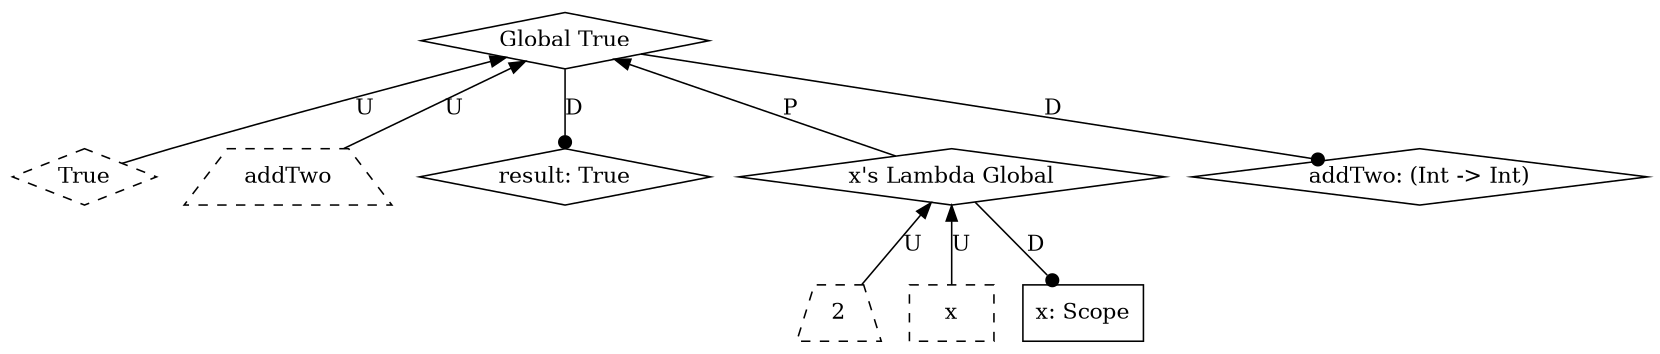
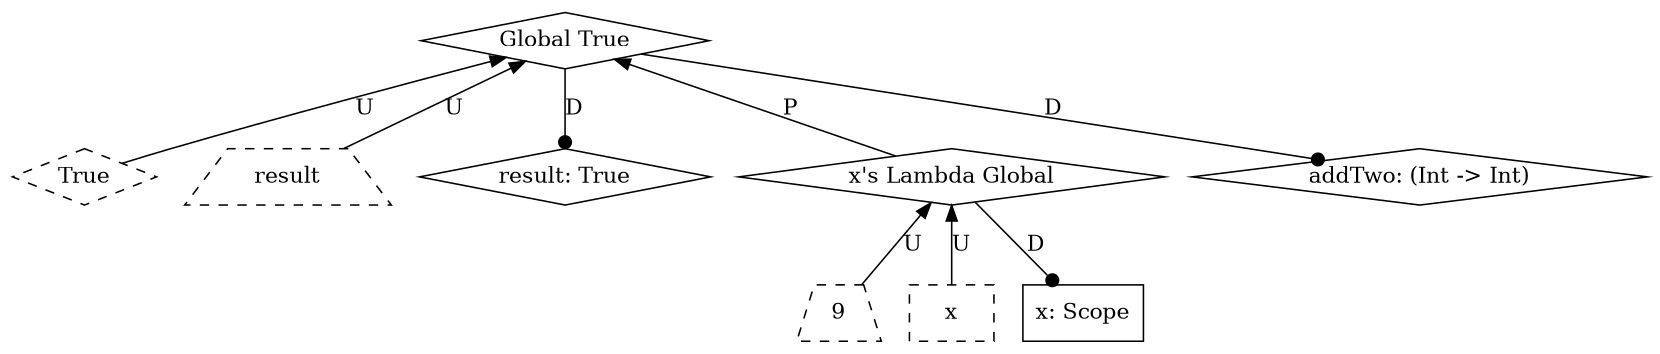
(288, 177) -> (288, 177)
(839, 313) -> (839, 313)
